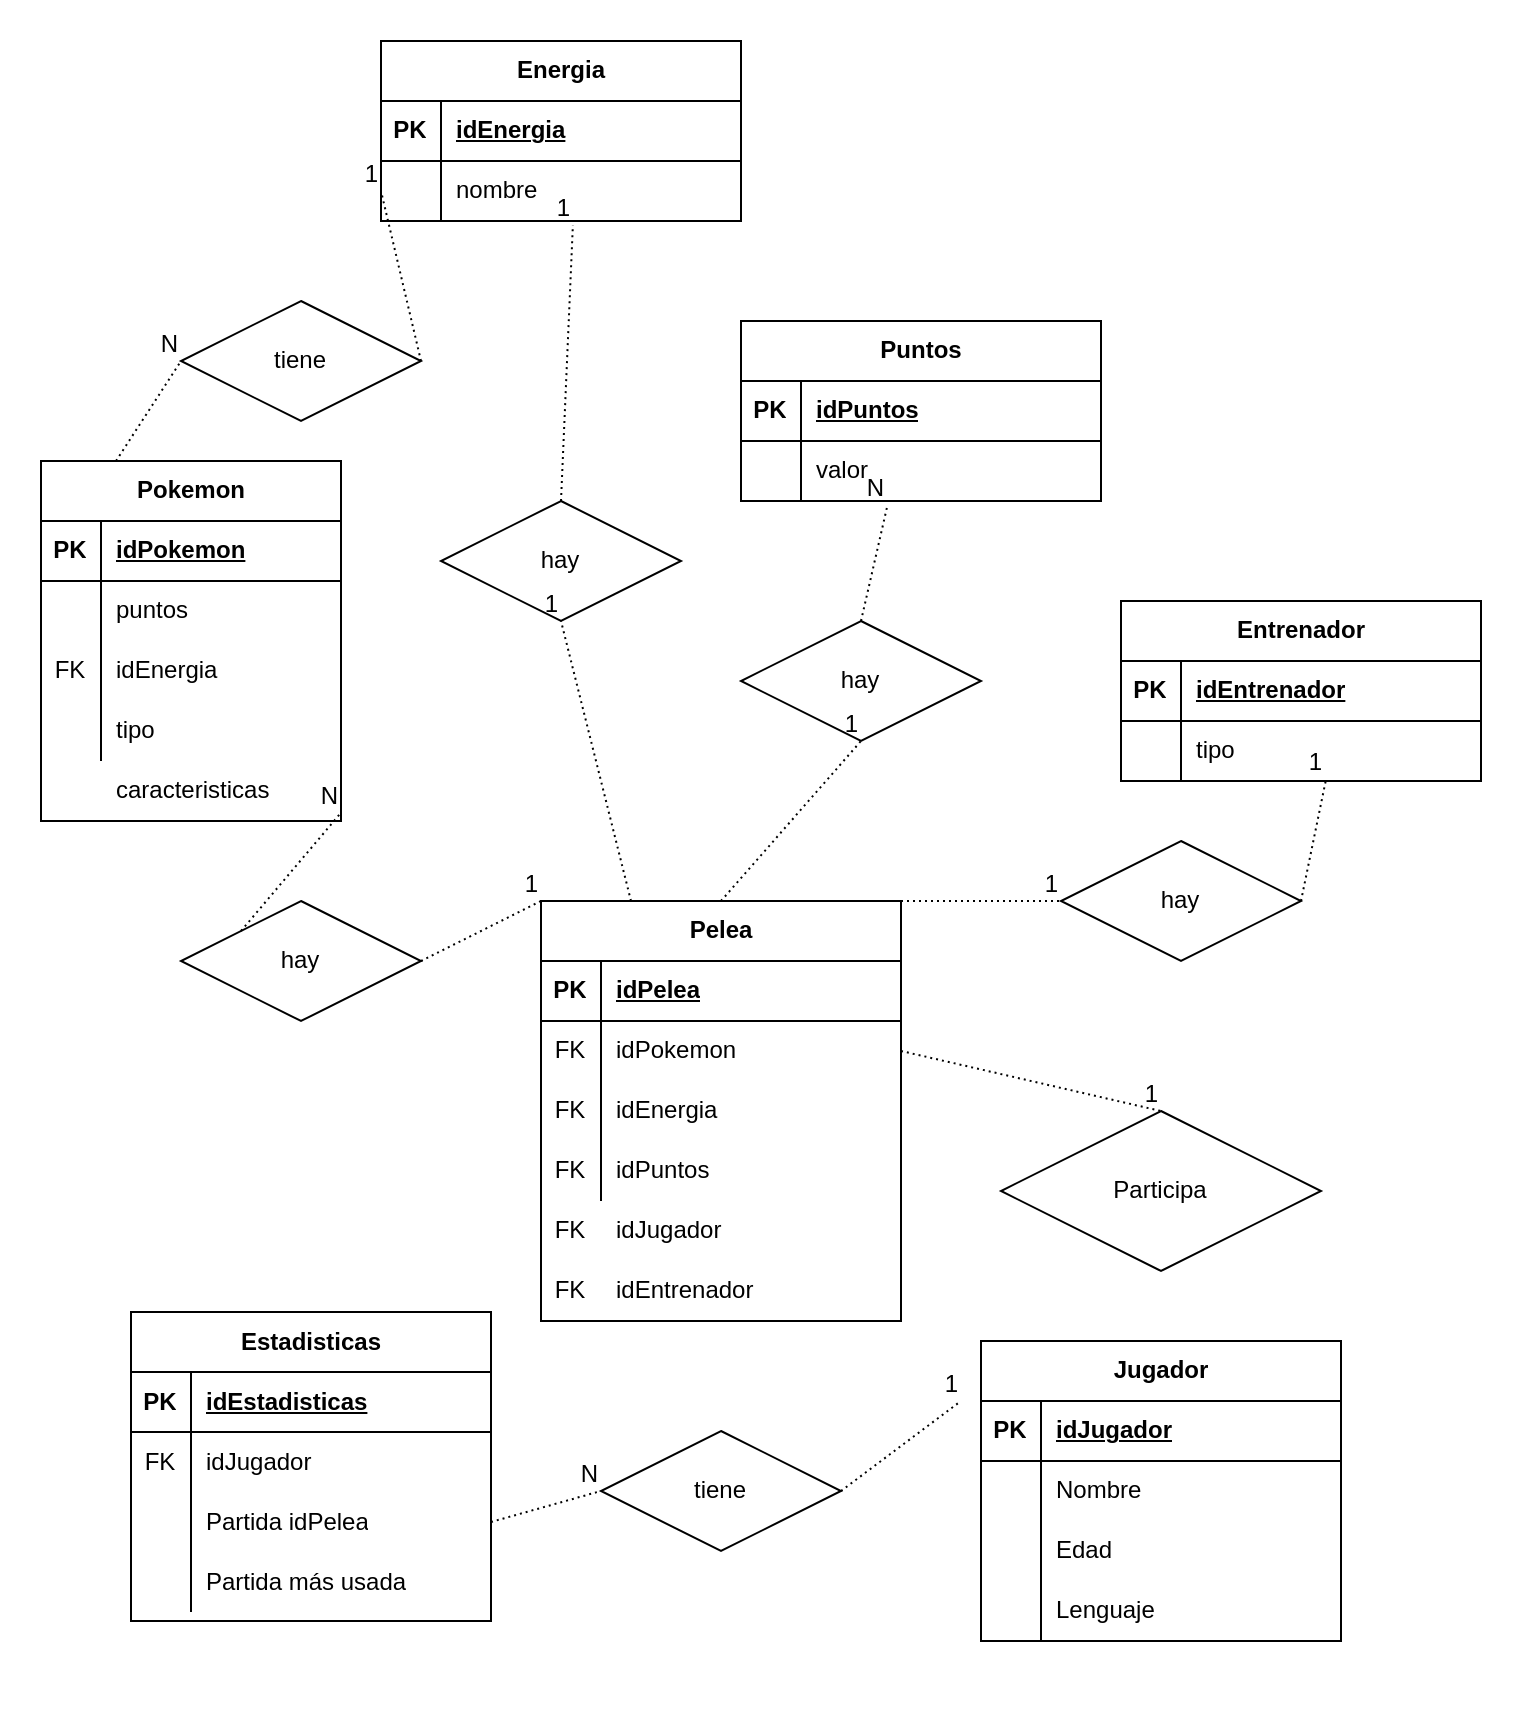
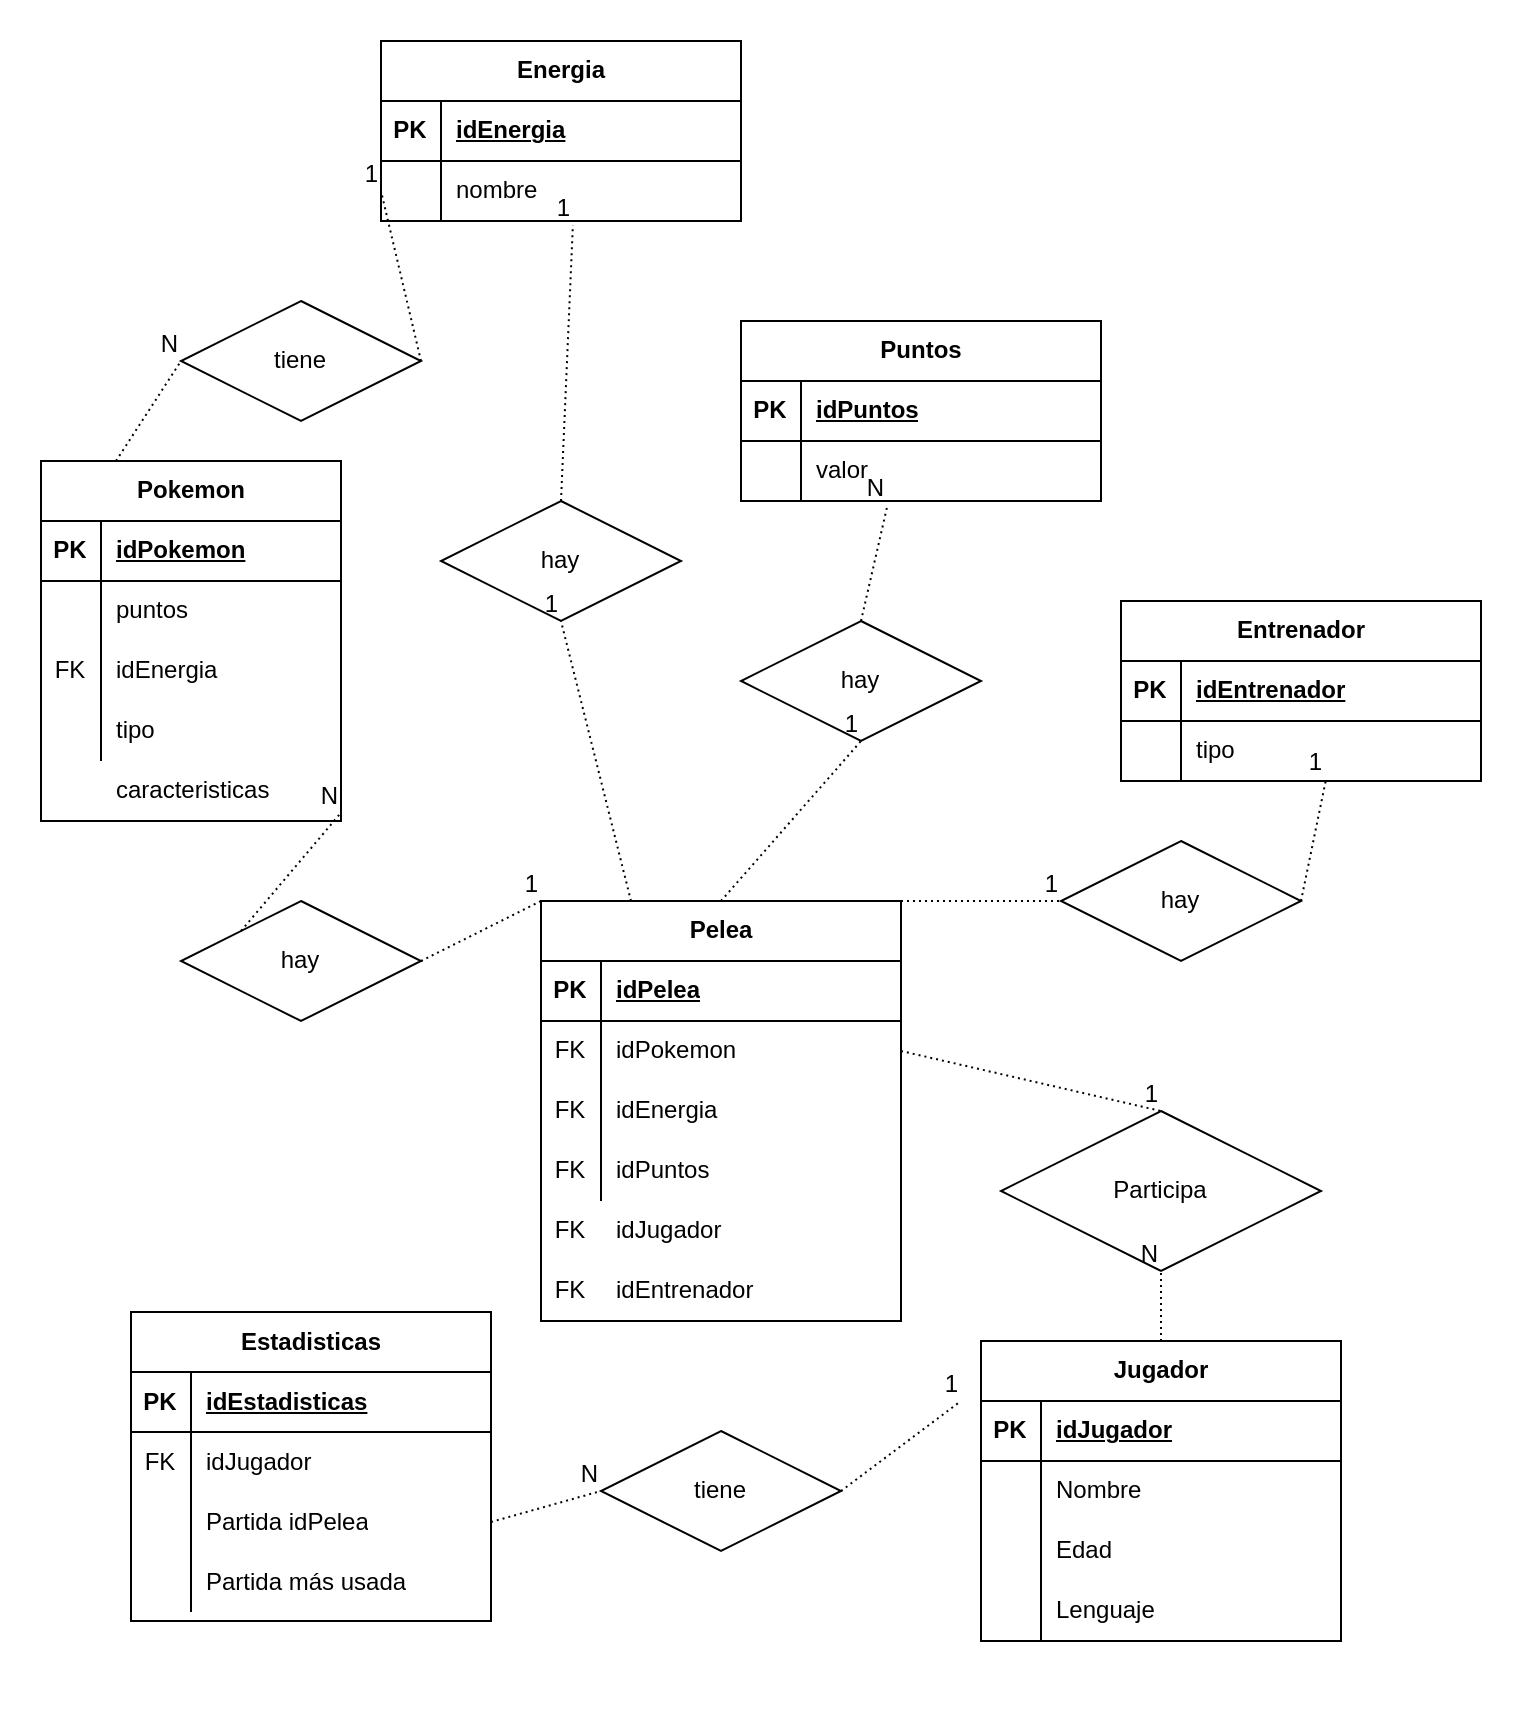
none -> (1161, 1306)
